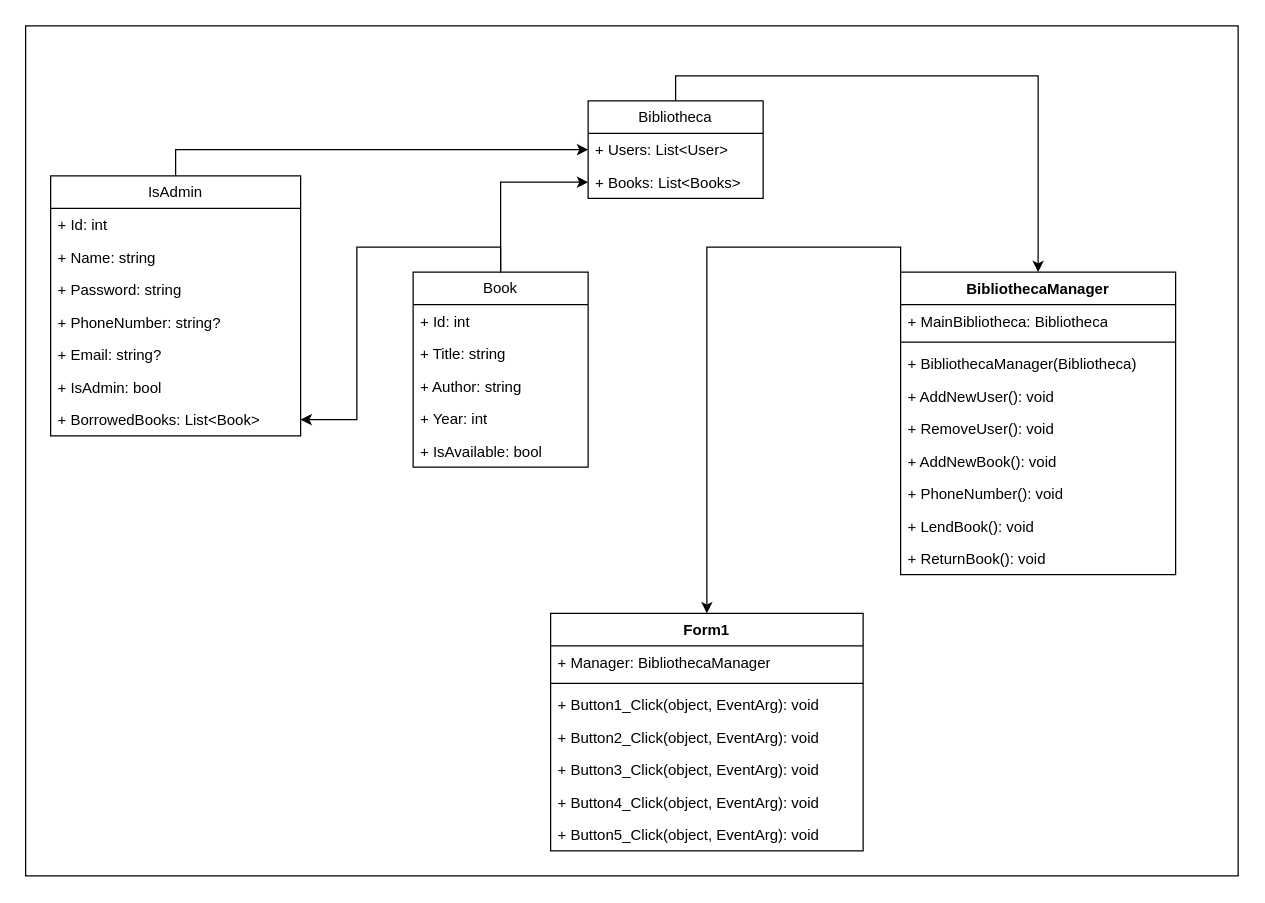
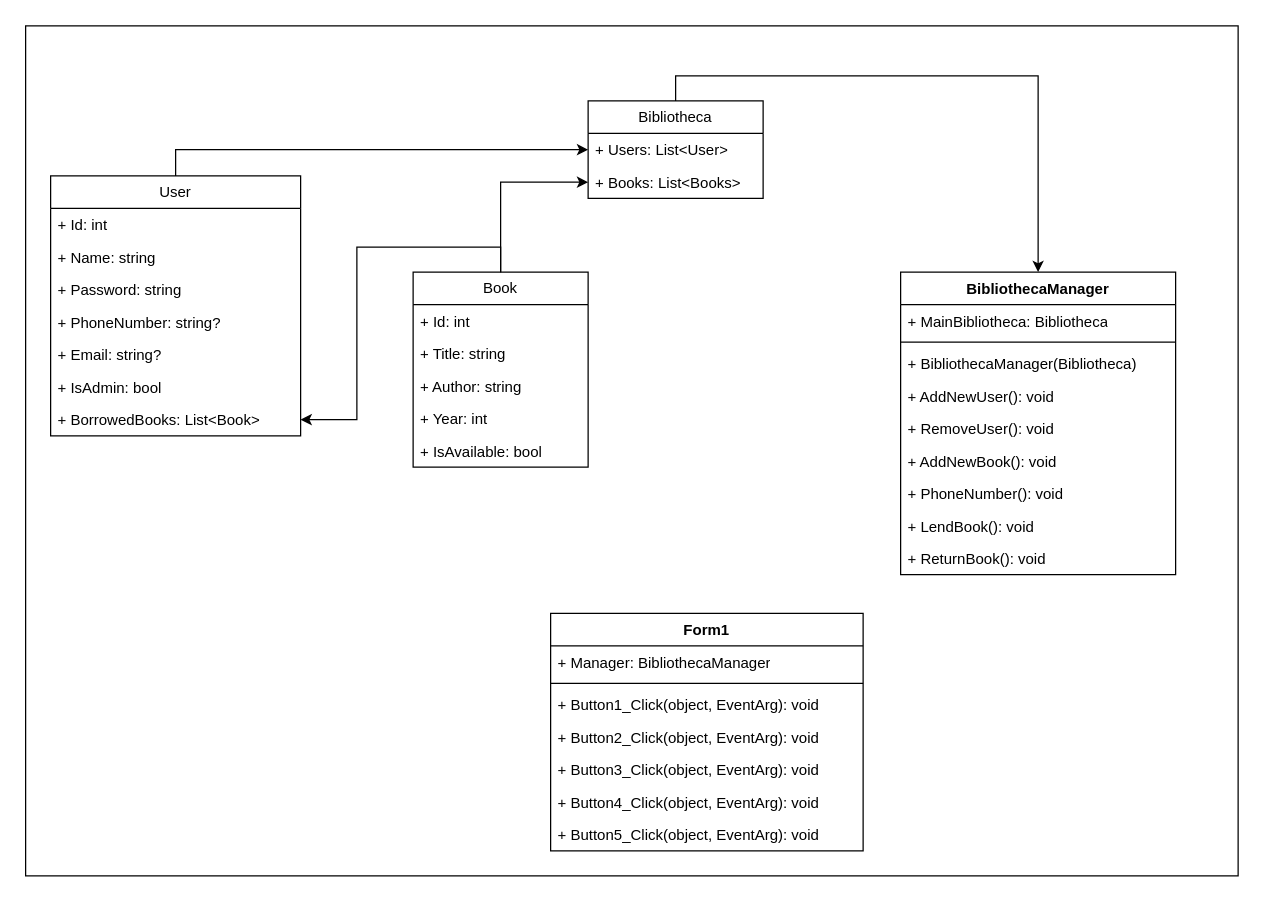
(176, 192) -> (176, 192)
(707, 317) -> none
